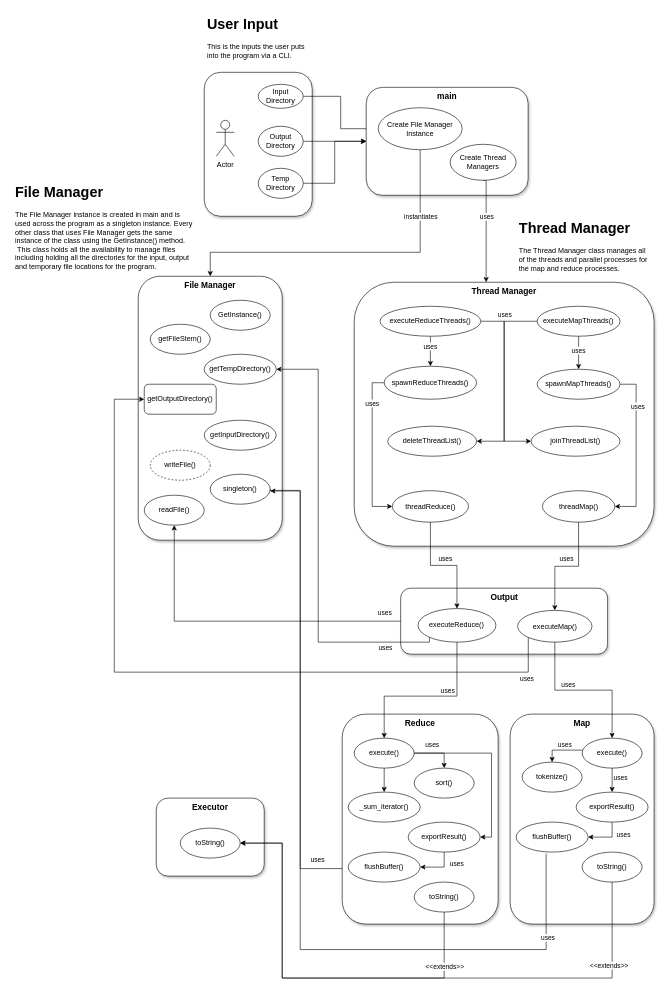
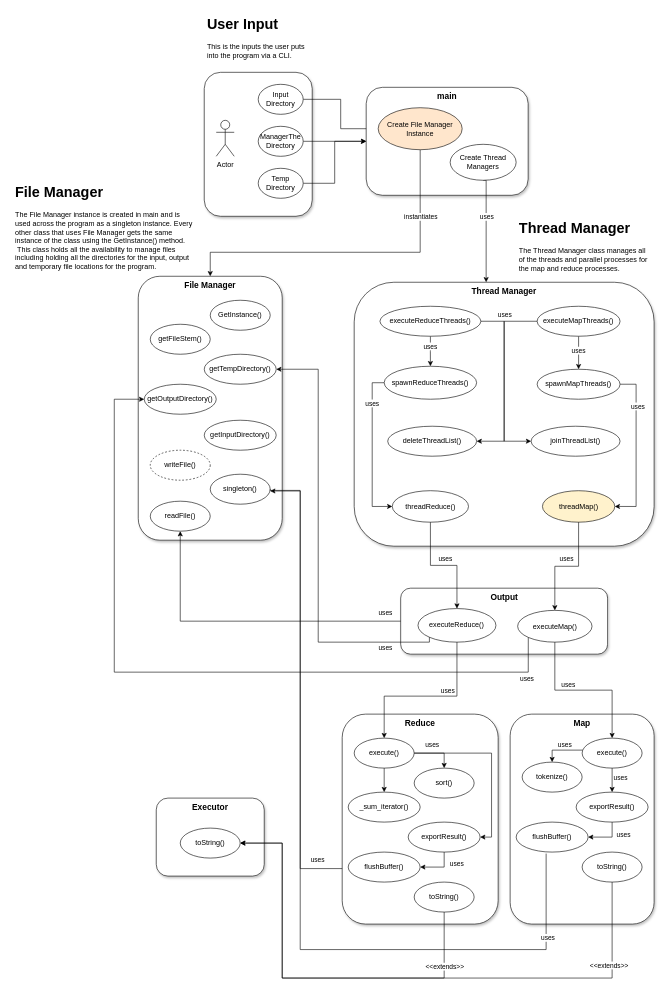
(281, 96) -> (281, 99)
(420, 129) -> (420, 129)
(281, 141) -> (281, 141)
(180, 399) -> (180, 399)
(579, 507) -> (579, 507)
(174, 510) -> (180, 516)
